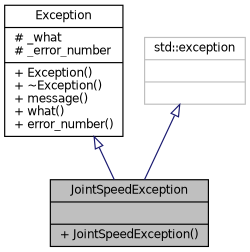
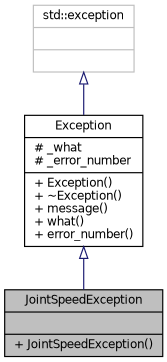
(160, 148) -> (84, 100)
